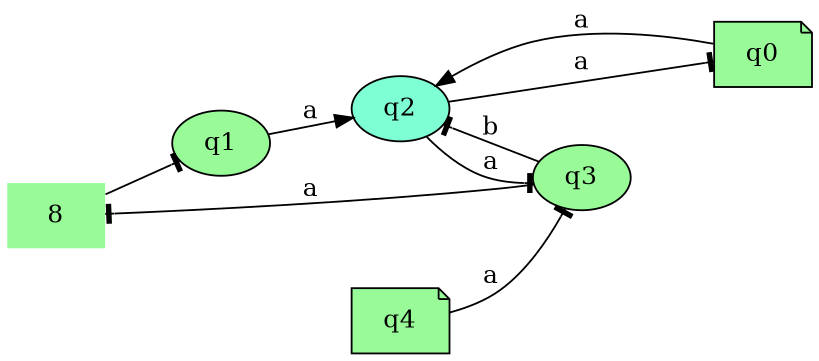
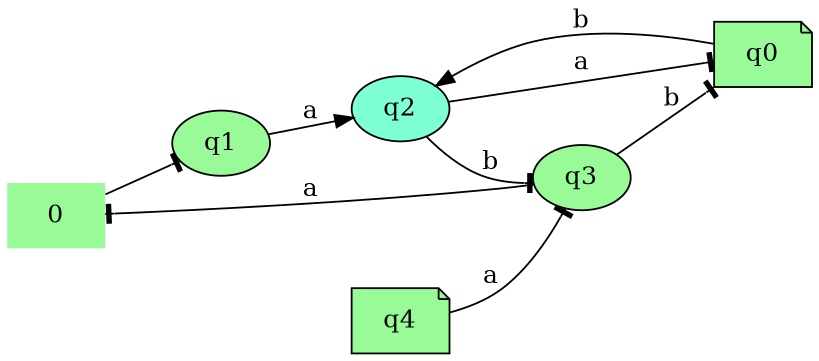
(582, 21) -> (582, 21)
(496, 145) -> (661, 124)
(491, 162) -> (491, 162)
(56, 216) -> (56, 216)
